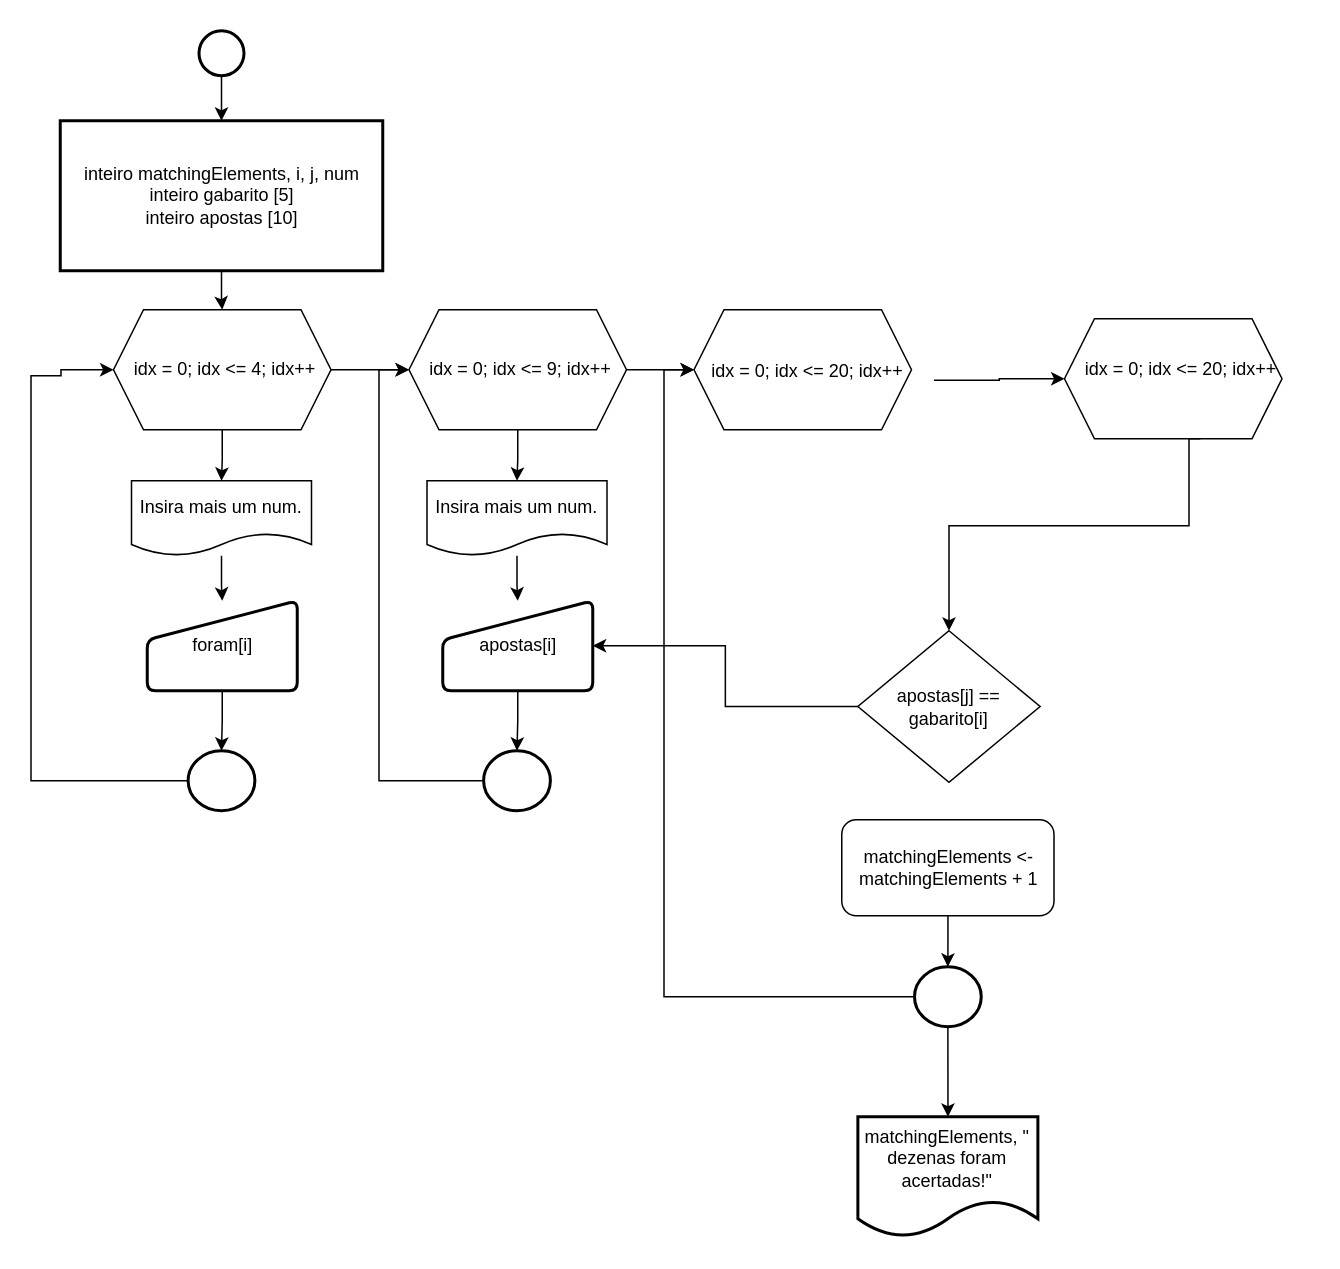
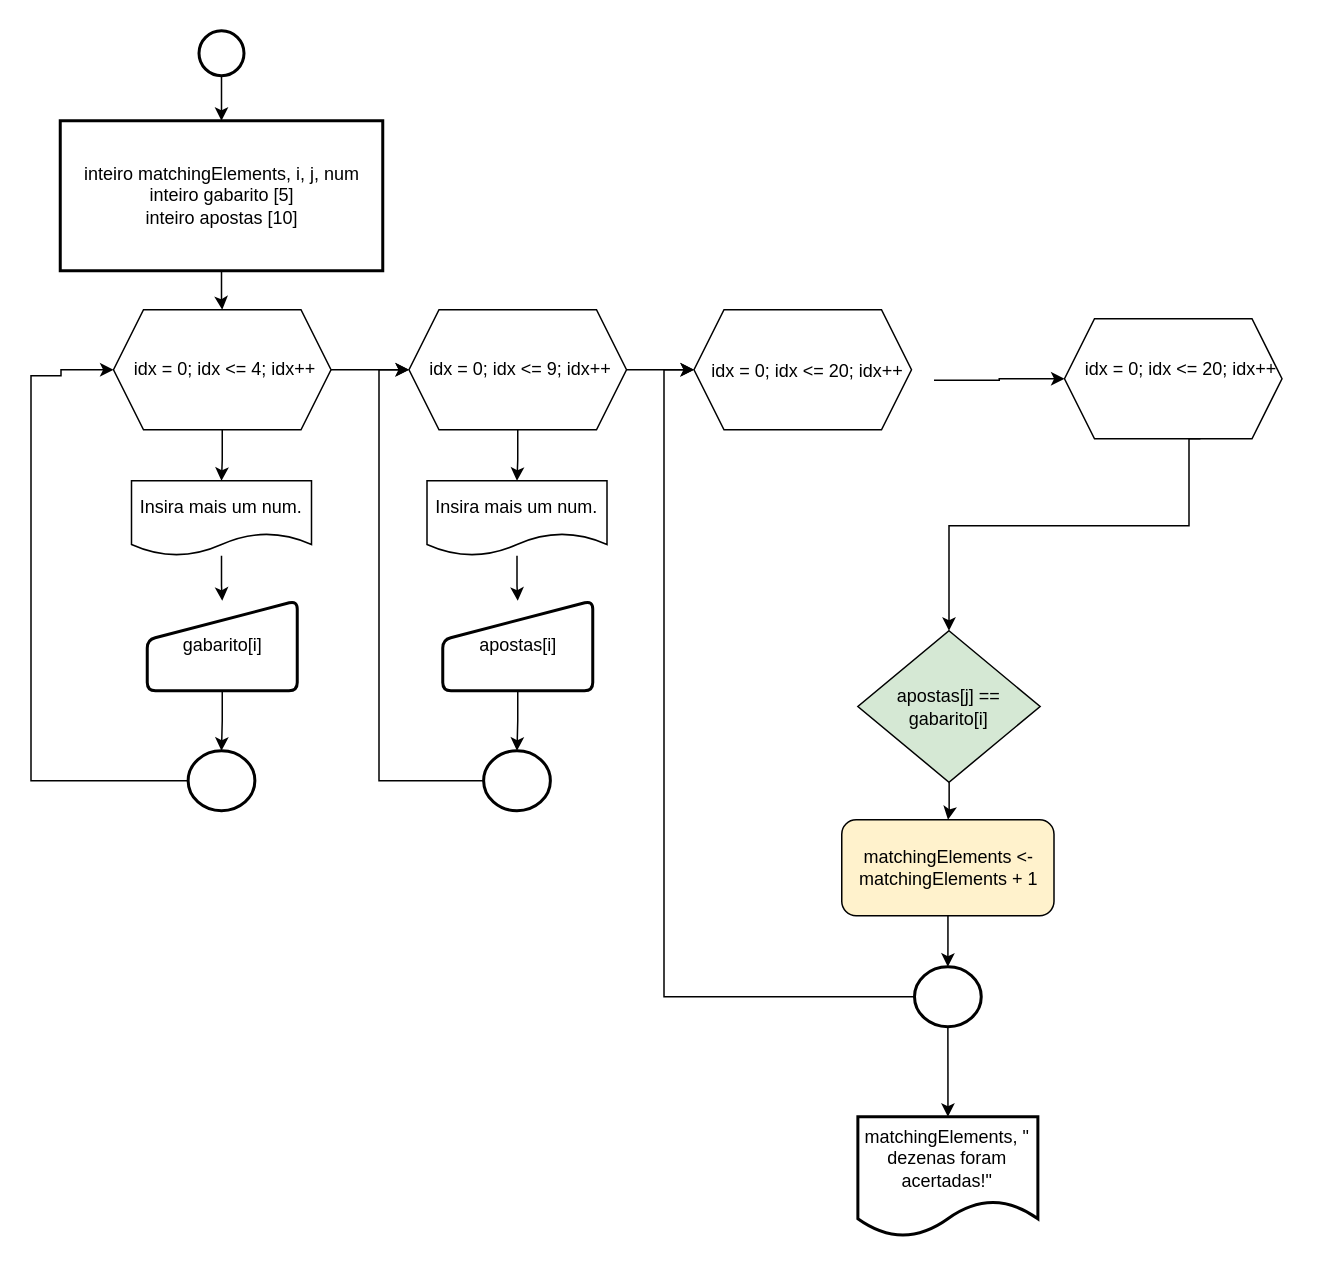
(223, 646) -> (223, 646)
(725, 681) -> (949, 797)
(949, 707) -> (949, 707)
(948, 868) -> (948, 868)
